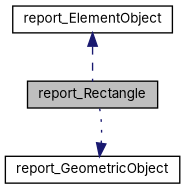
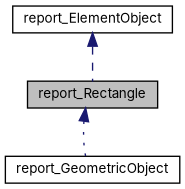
(101, 126) -> (84, 139)
